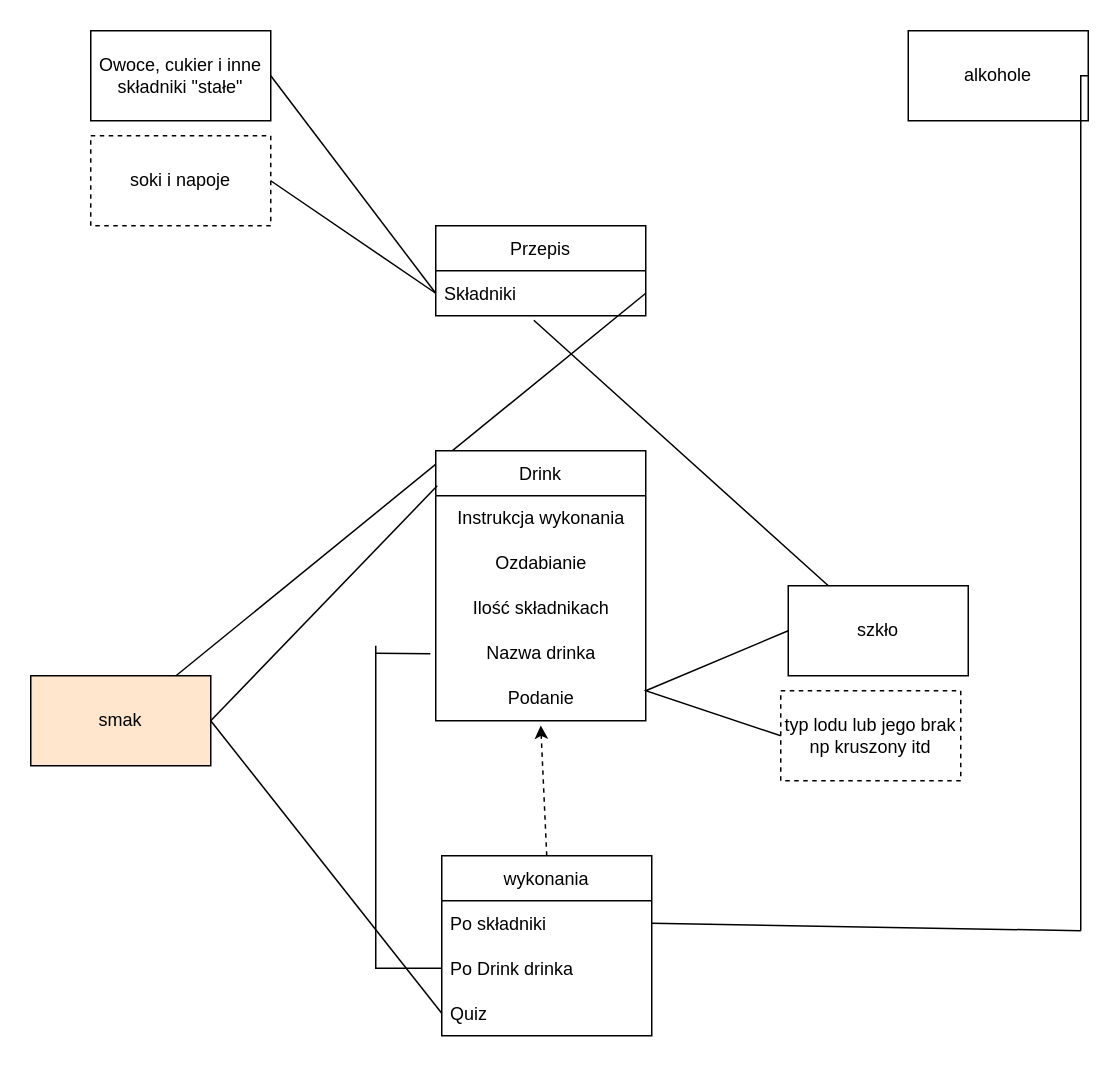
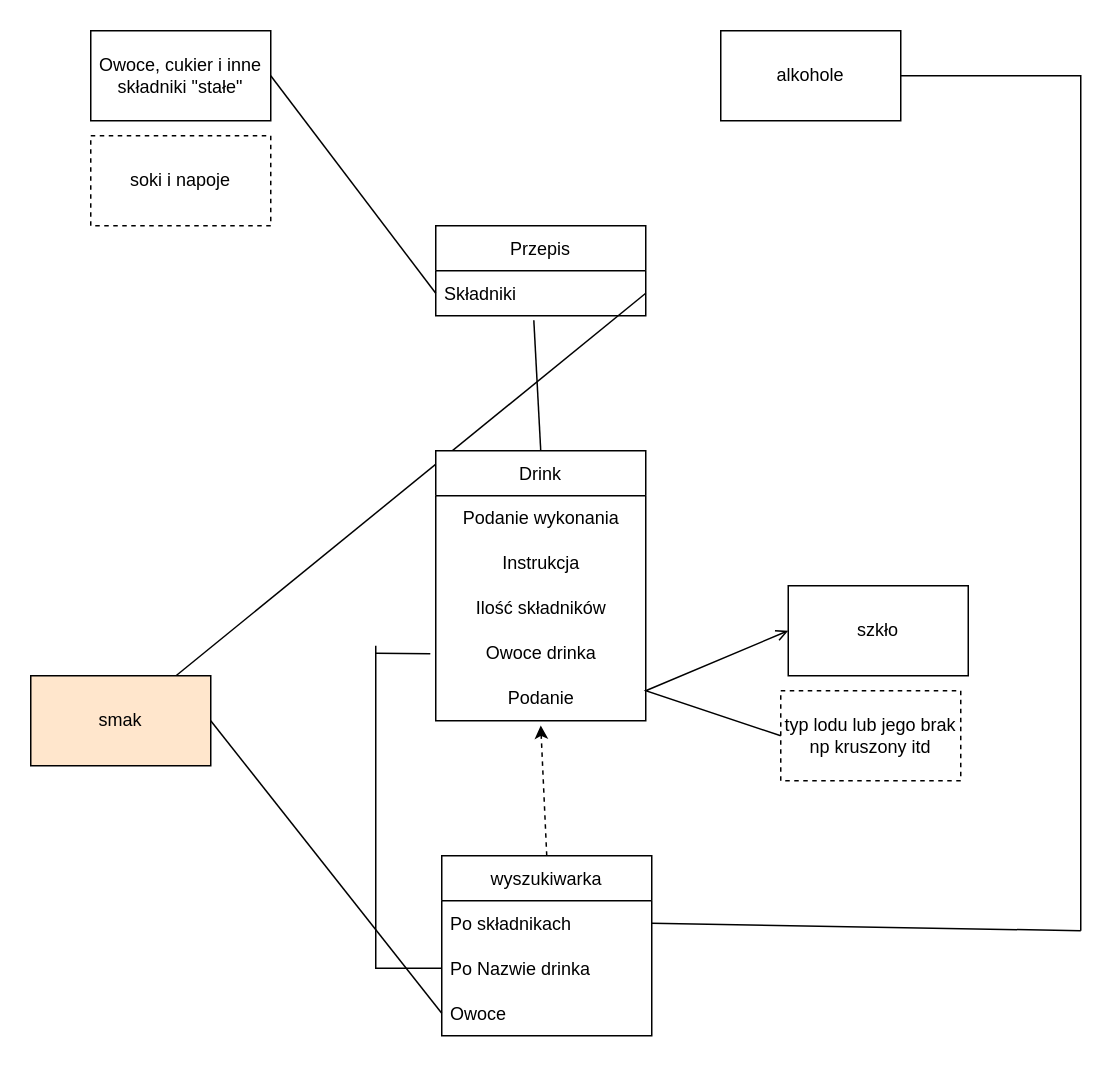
(998, 76) -> (811, 76)
(350, 235) -> none
(681, 453) -> (537, 386)
(542, 518) -> (542, 518)
(542, 563) -> (542, 563)
(324, 603) -> none
(542, 608) -> (542, 608)
(783, 633) -> (781, 634)
(542, 653) -> (542, 653)
(546, 879) -> (546, 879)
(503, 924) -> (516, 924)
(516, 969) -> (521, 969)
(468, 1014) -> (475, 1014)
